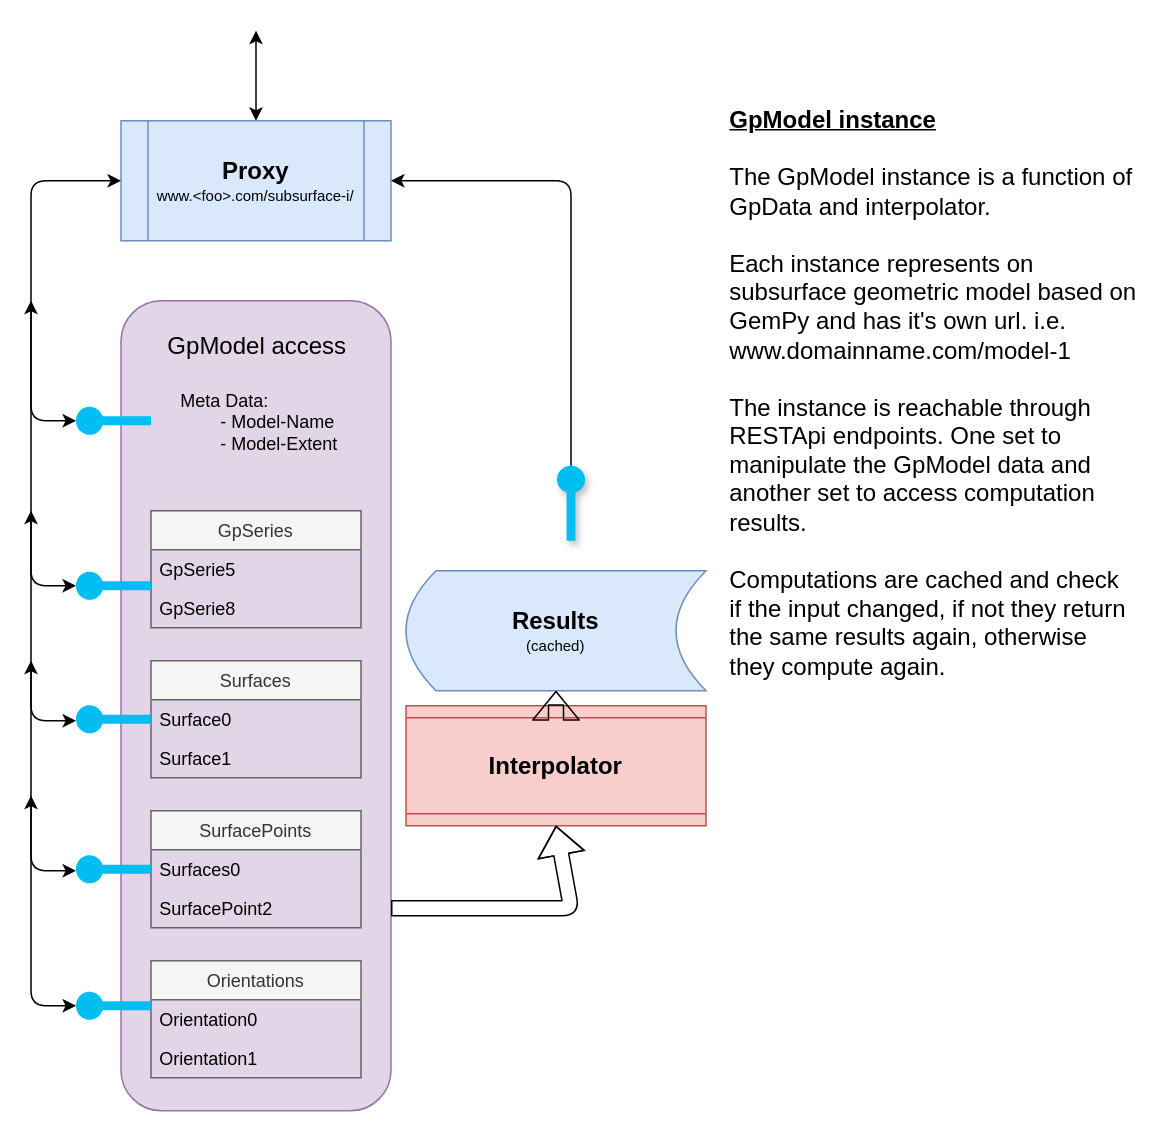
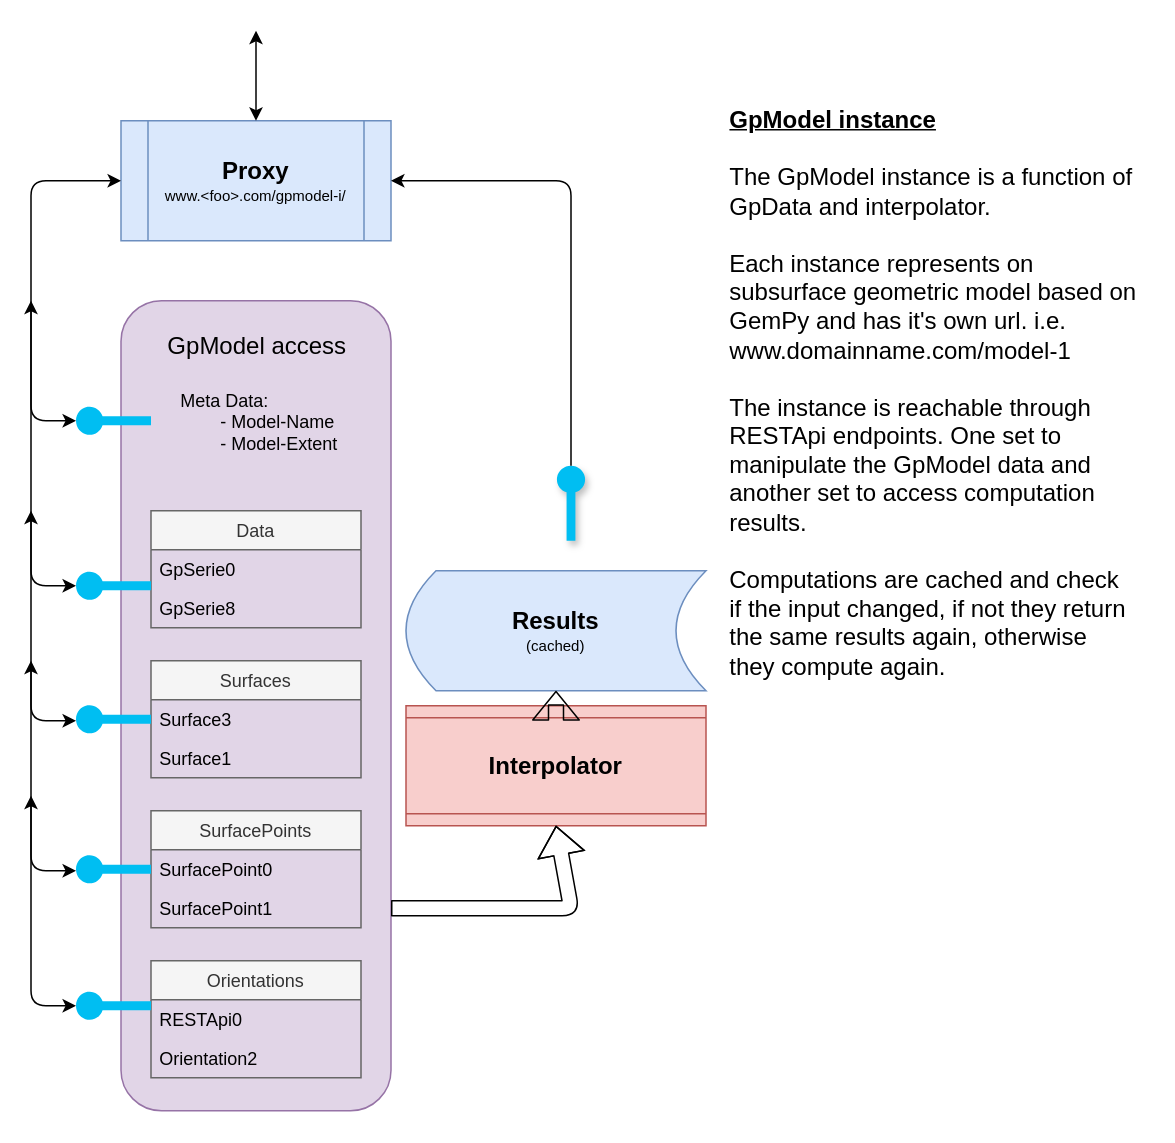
(256, 181) -> (256, 181)
(255, 531) -> (255, 531)
(197, 570) -> (197, 570)
(199, 720) -> (199, 720)
(204, 870) -> (222, 870)
(222, 909) -> (222, 909)
(215, 1020) -> (197, 1020)
(215, 1059) -> (215, 1059)
